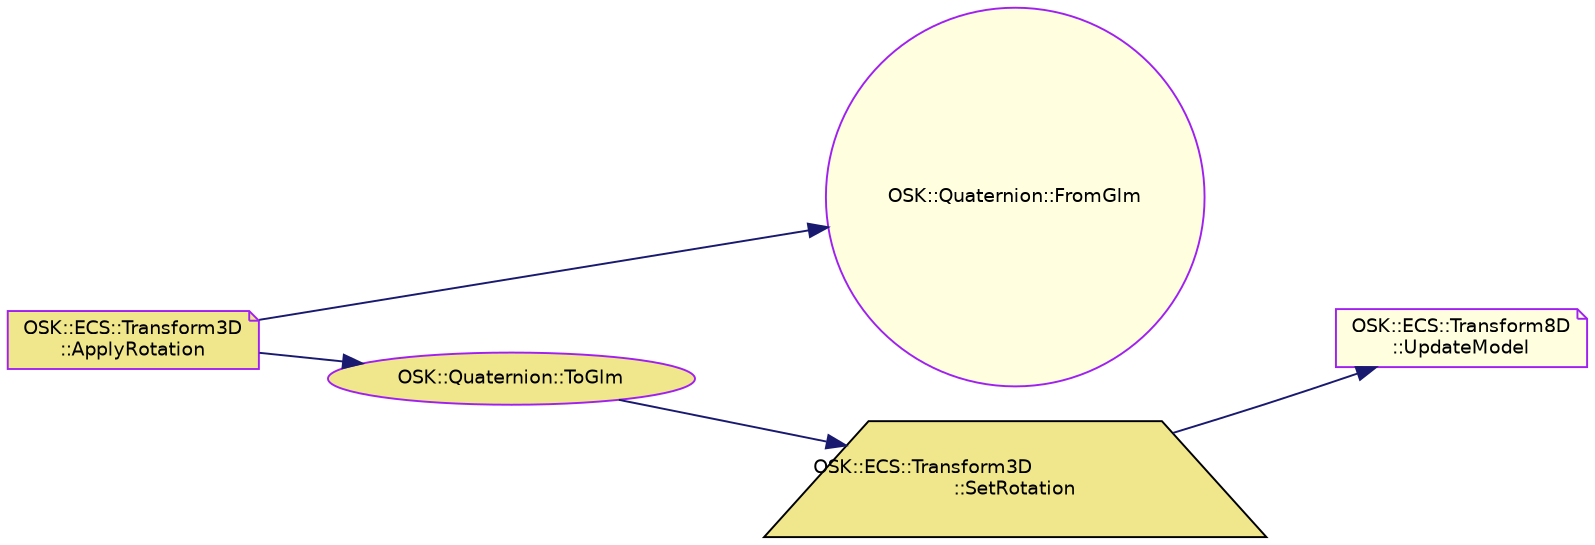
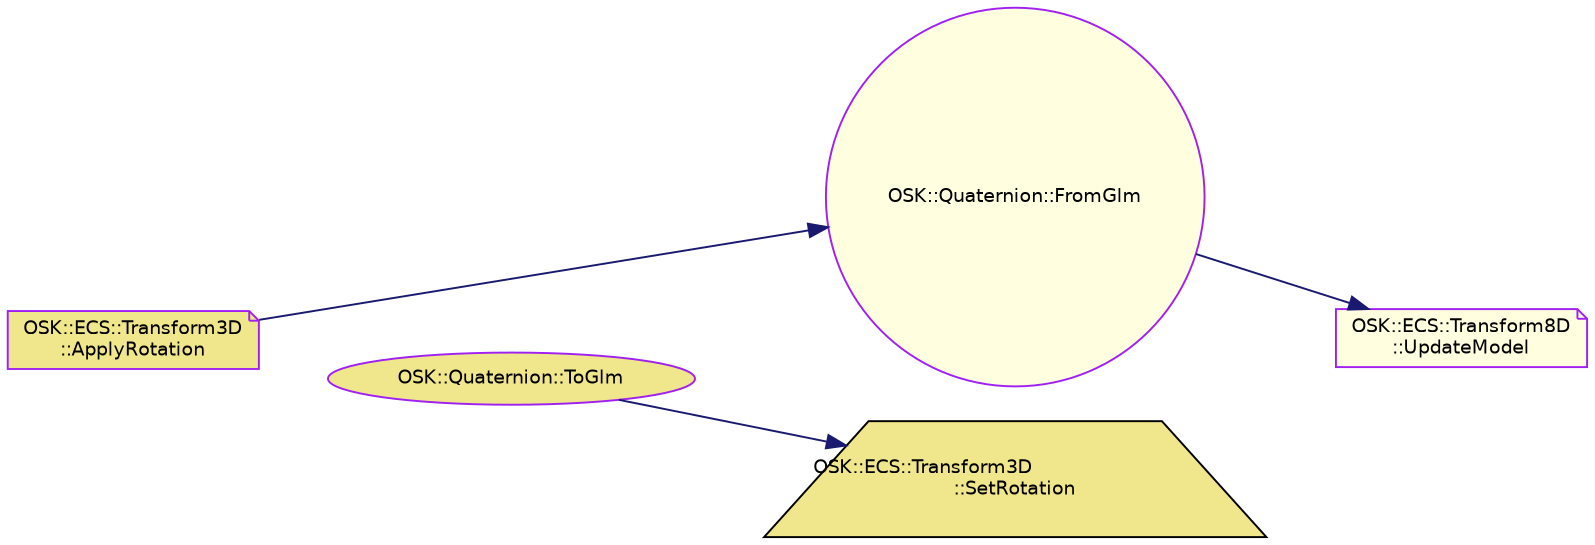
(301, 357) -> none
(1265, 404) -> (1273, 279)
